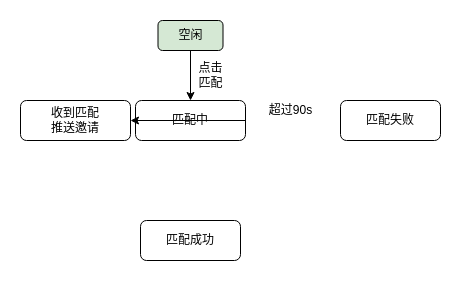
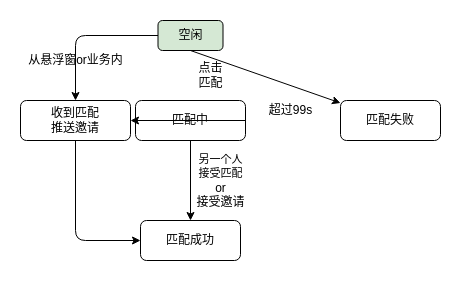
none -> (93, 36)
none -> (76, 61)
(191, 72) -> (262, 76)
(291, 111) -> (291, 111)
none -> (191, 177)
none -> (221, 181)
none -> (76, 215)
